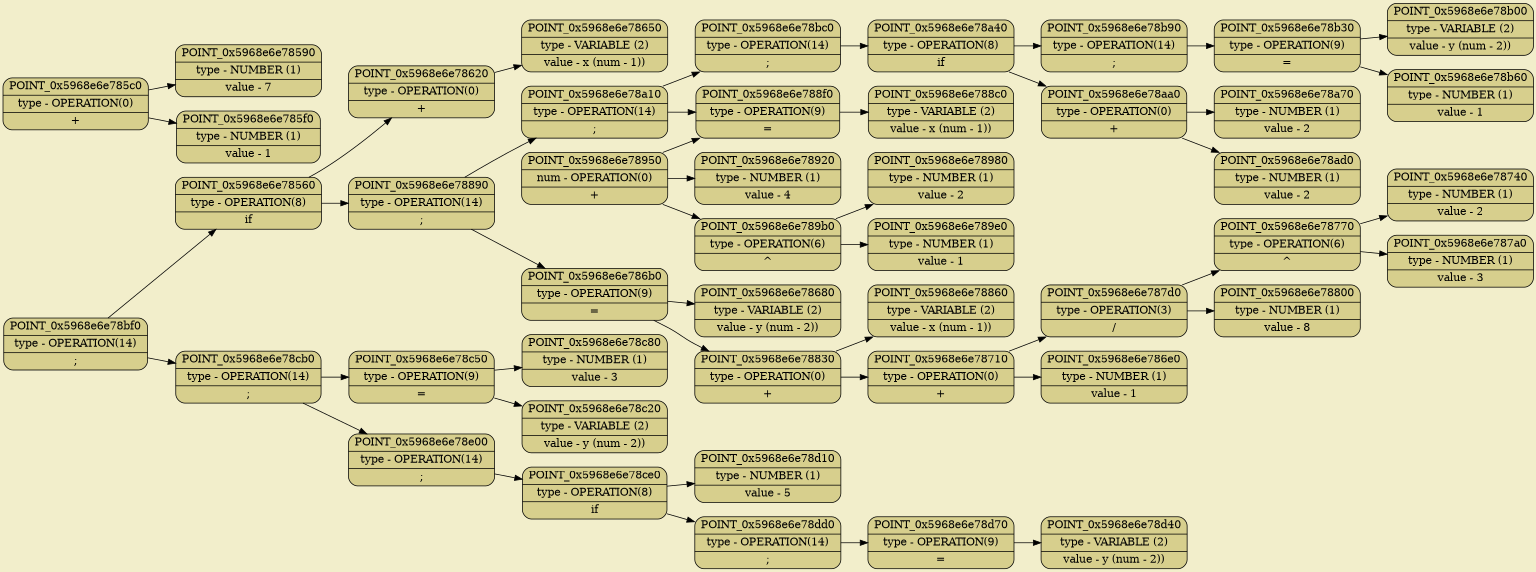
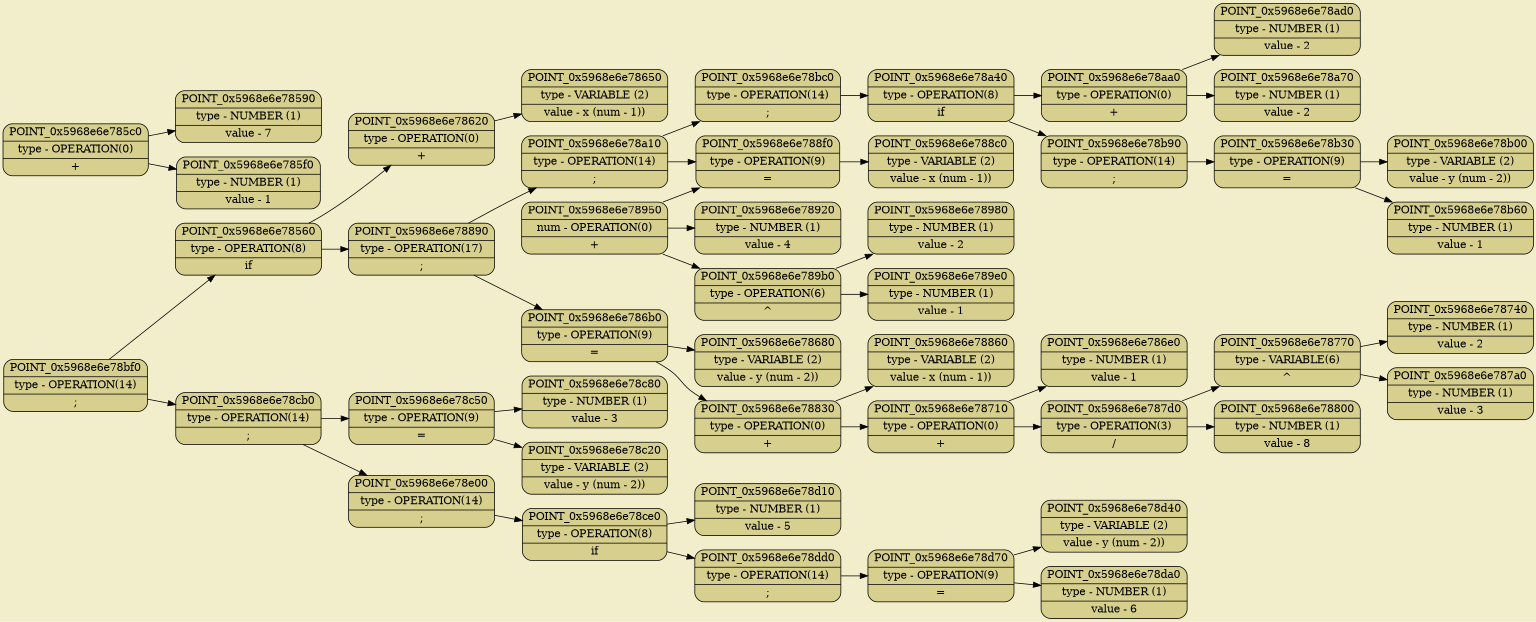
(422, 203) -> (422, 249)
(1287, 244) -> (1287, 360)
none -> (1114, 592)
